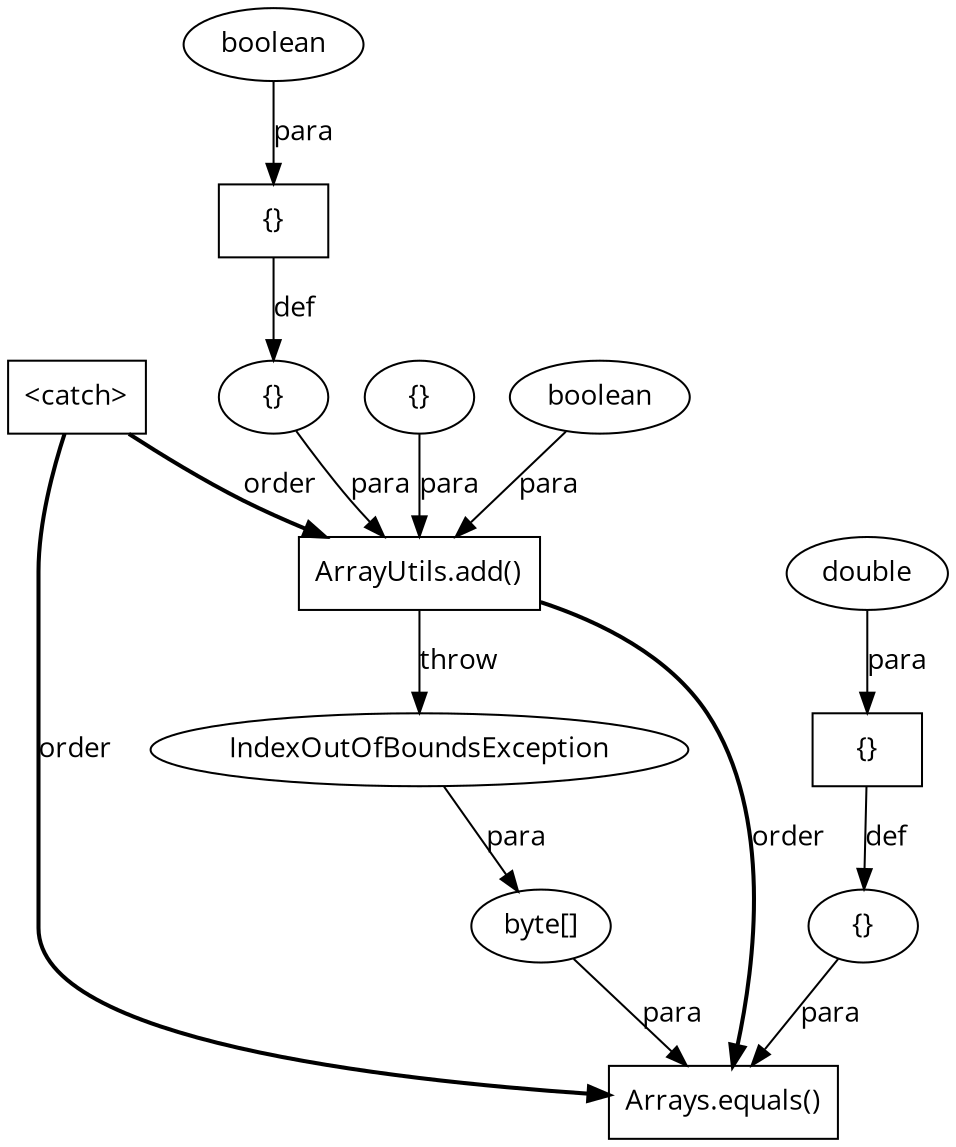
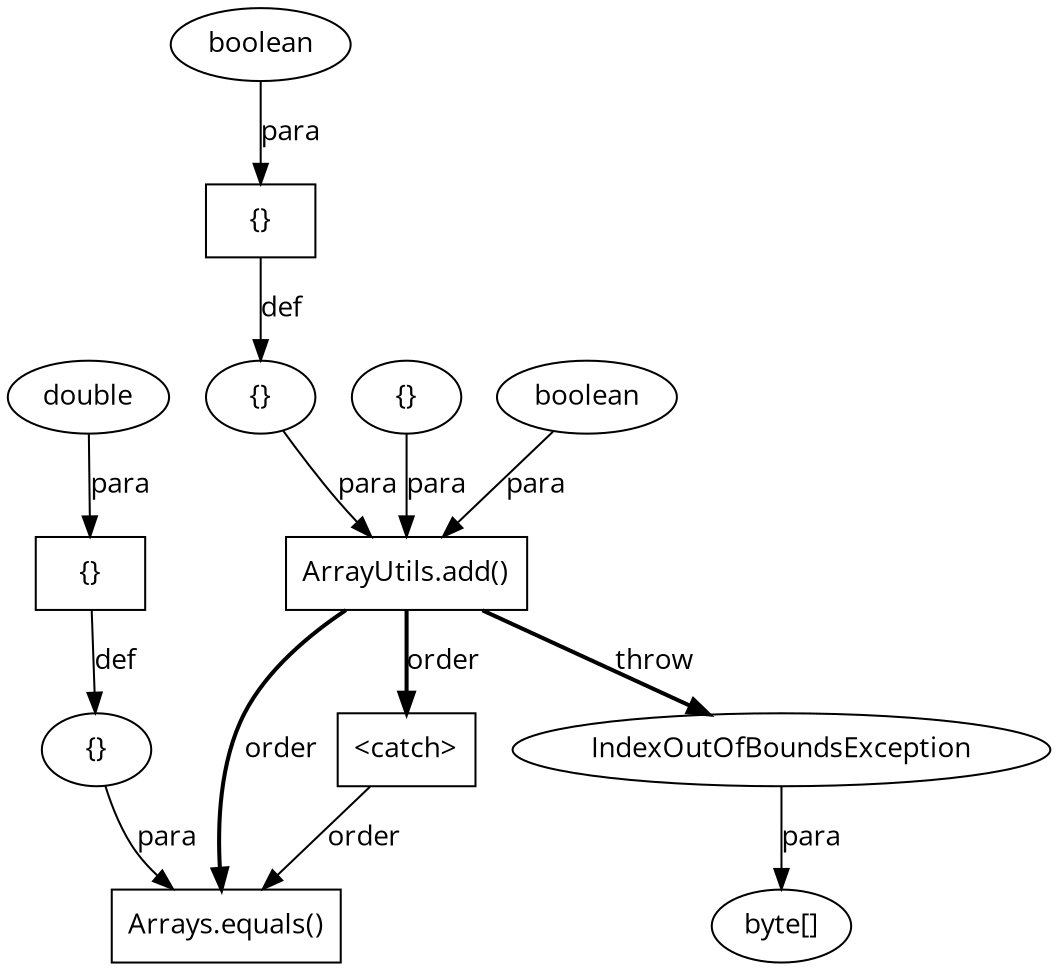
(215, 486) -> (407, 651)
(419, 651) -> (586, 658)
(61, 972) -> (324, 831)
(623, 1005) -> none
